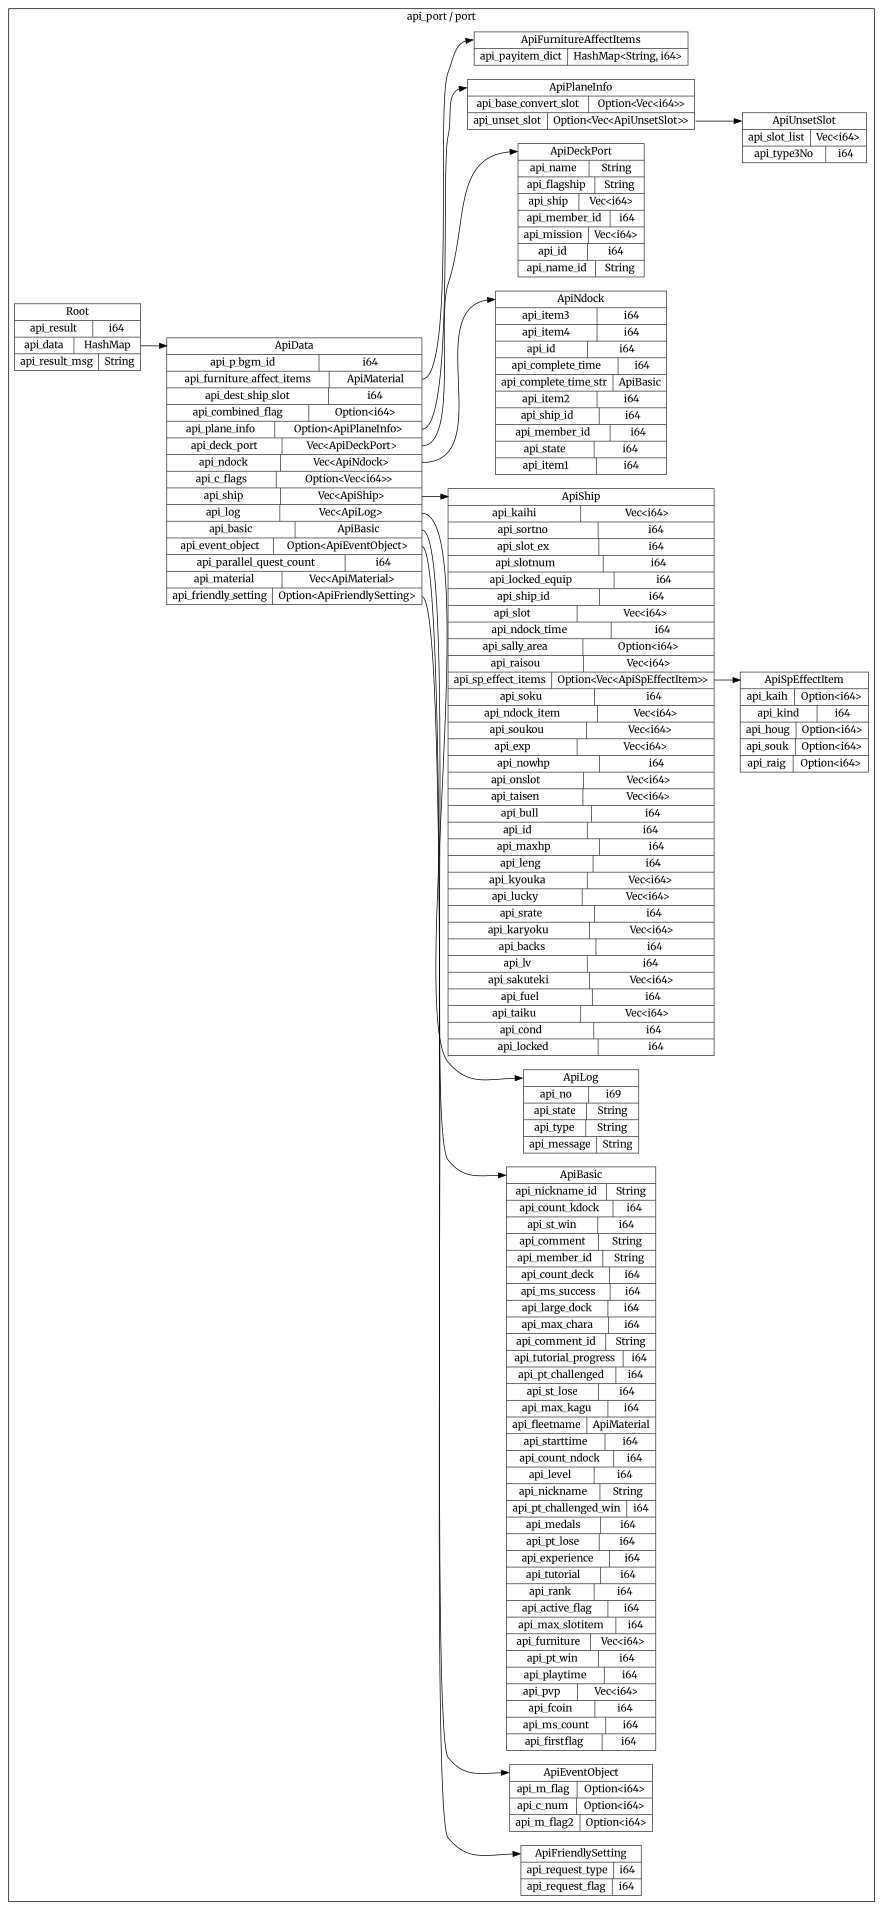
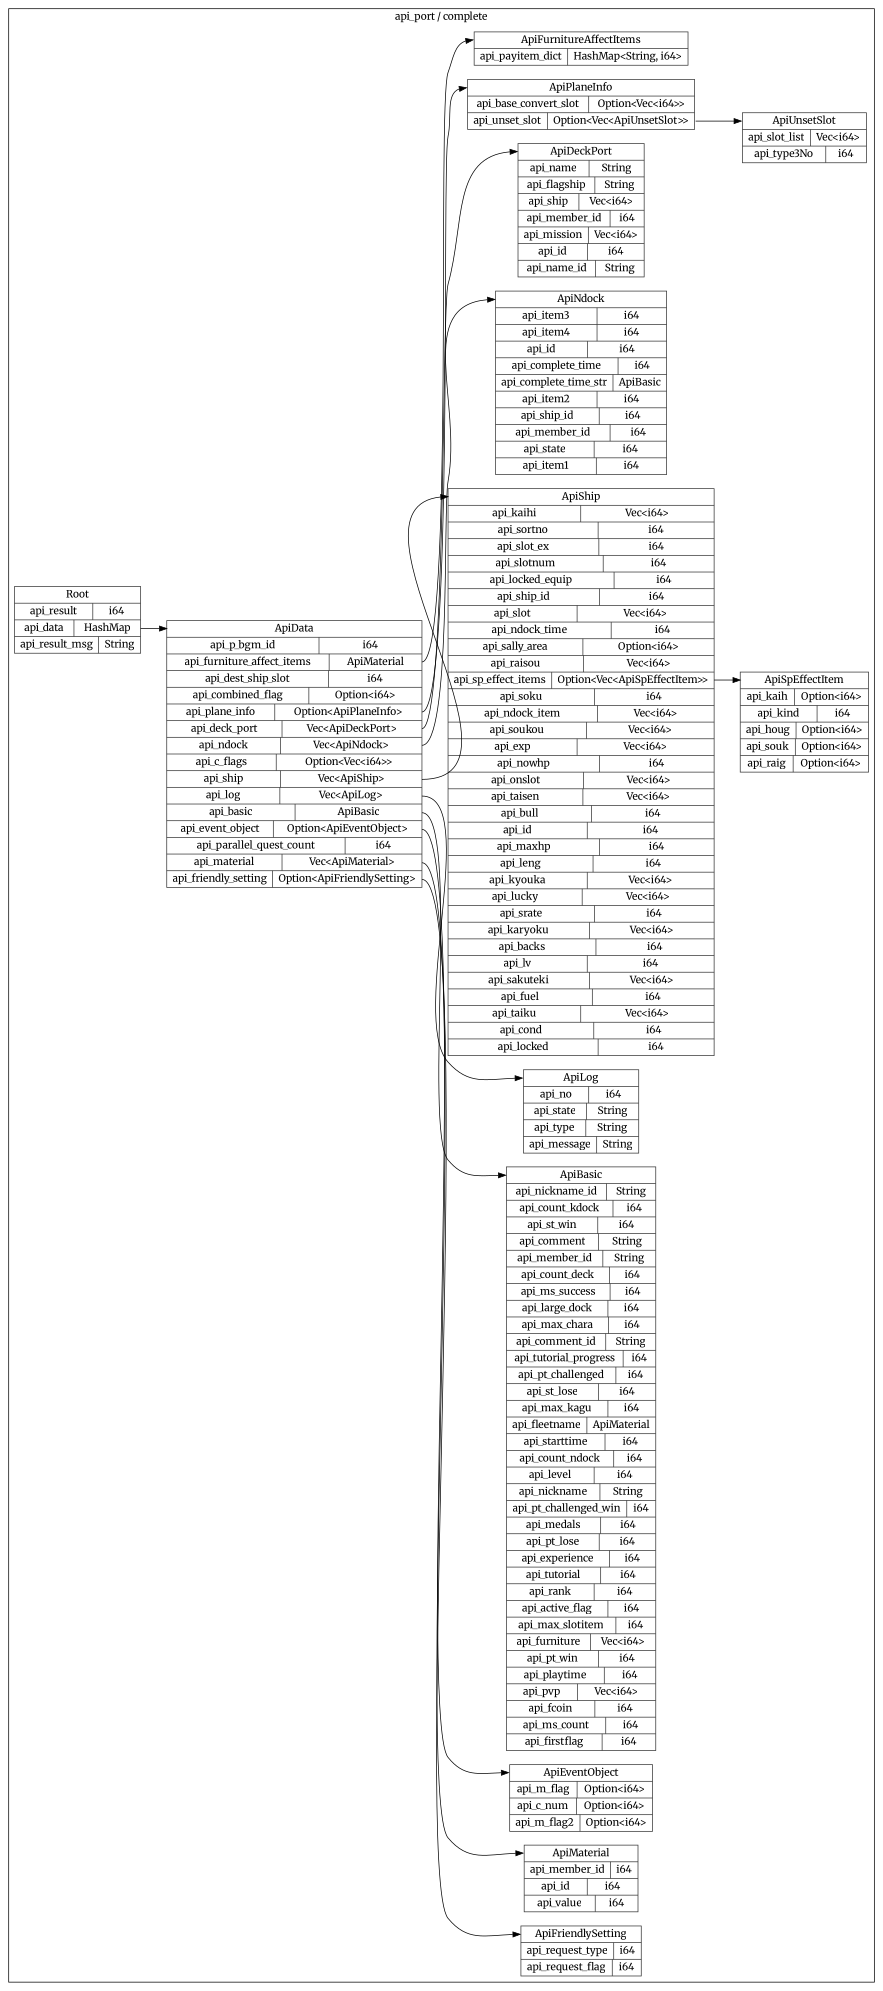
(442, 17) -> (442, 17)
(614, 1094) -> (614, 1094)
none -> (581, 1878)
